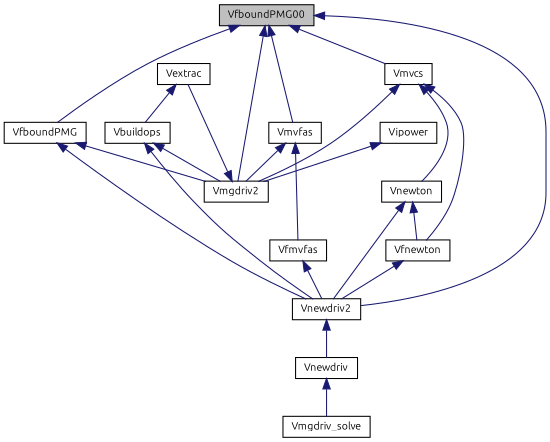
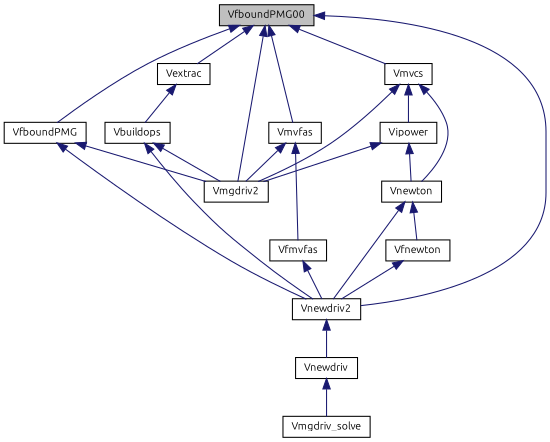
(208, 128) -> (221, 48)
(461, 164) -> (408, 109)
none -> (410, 168)
